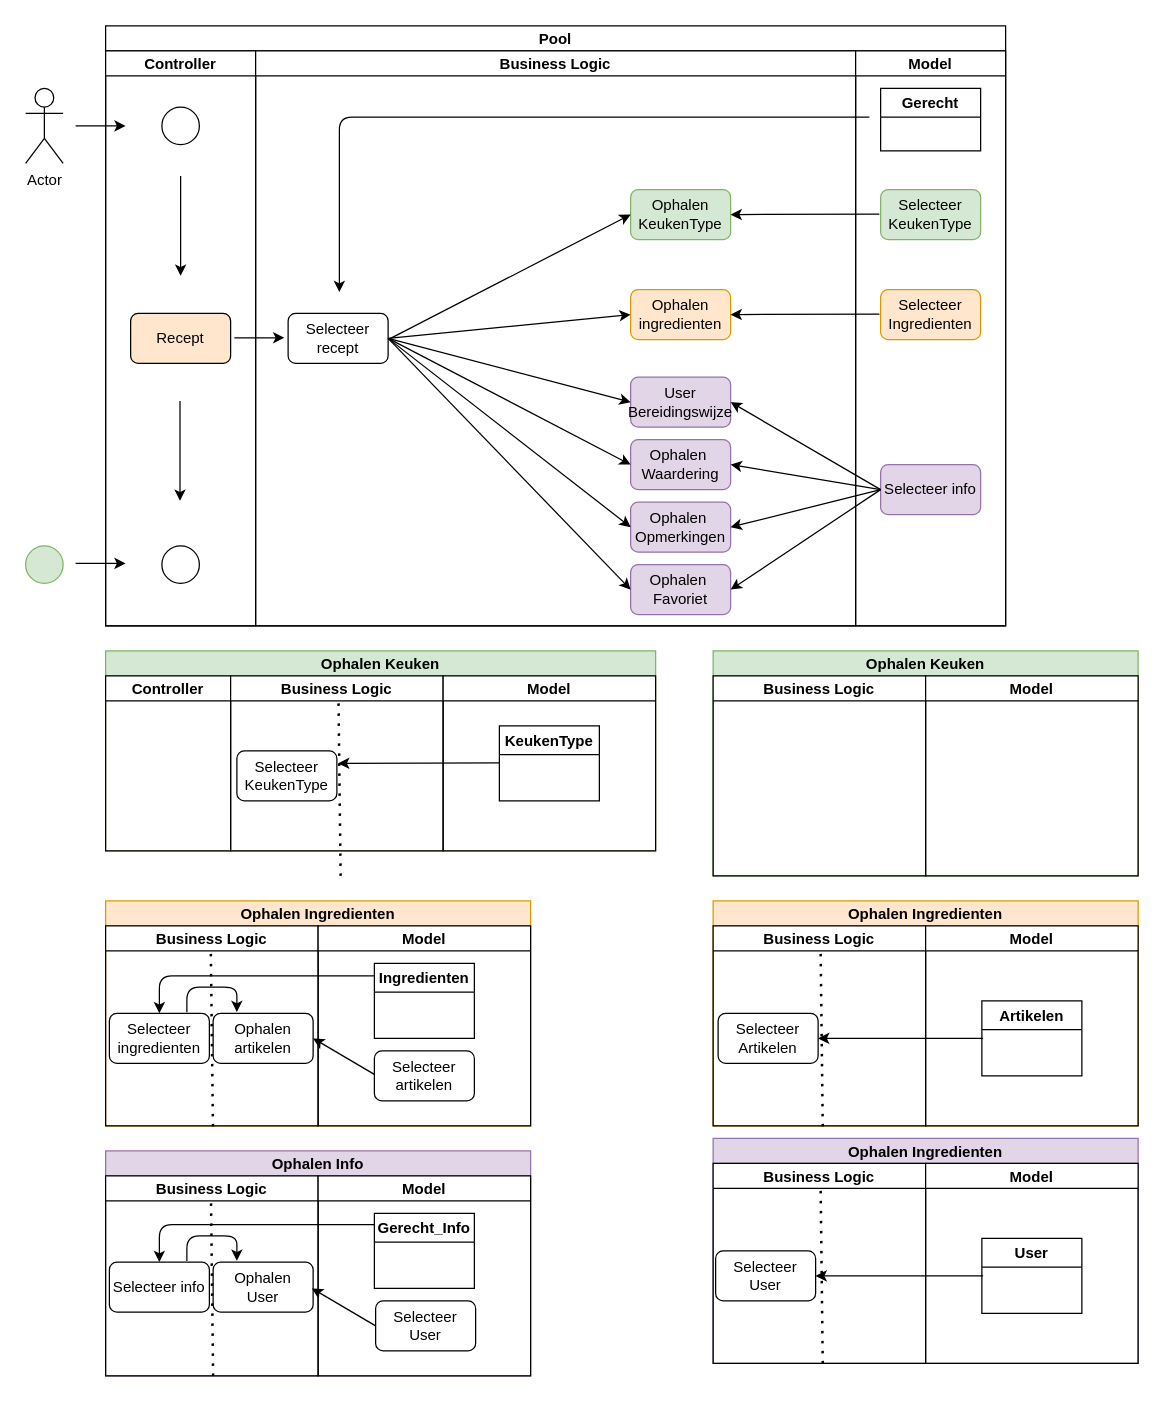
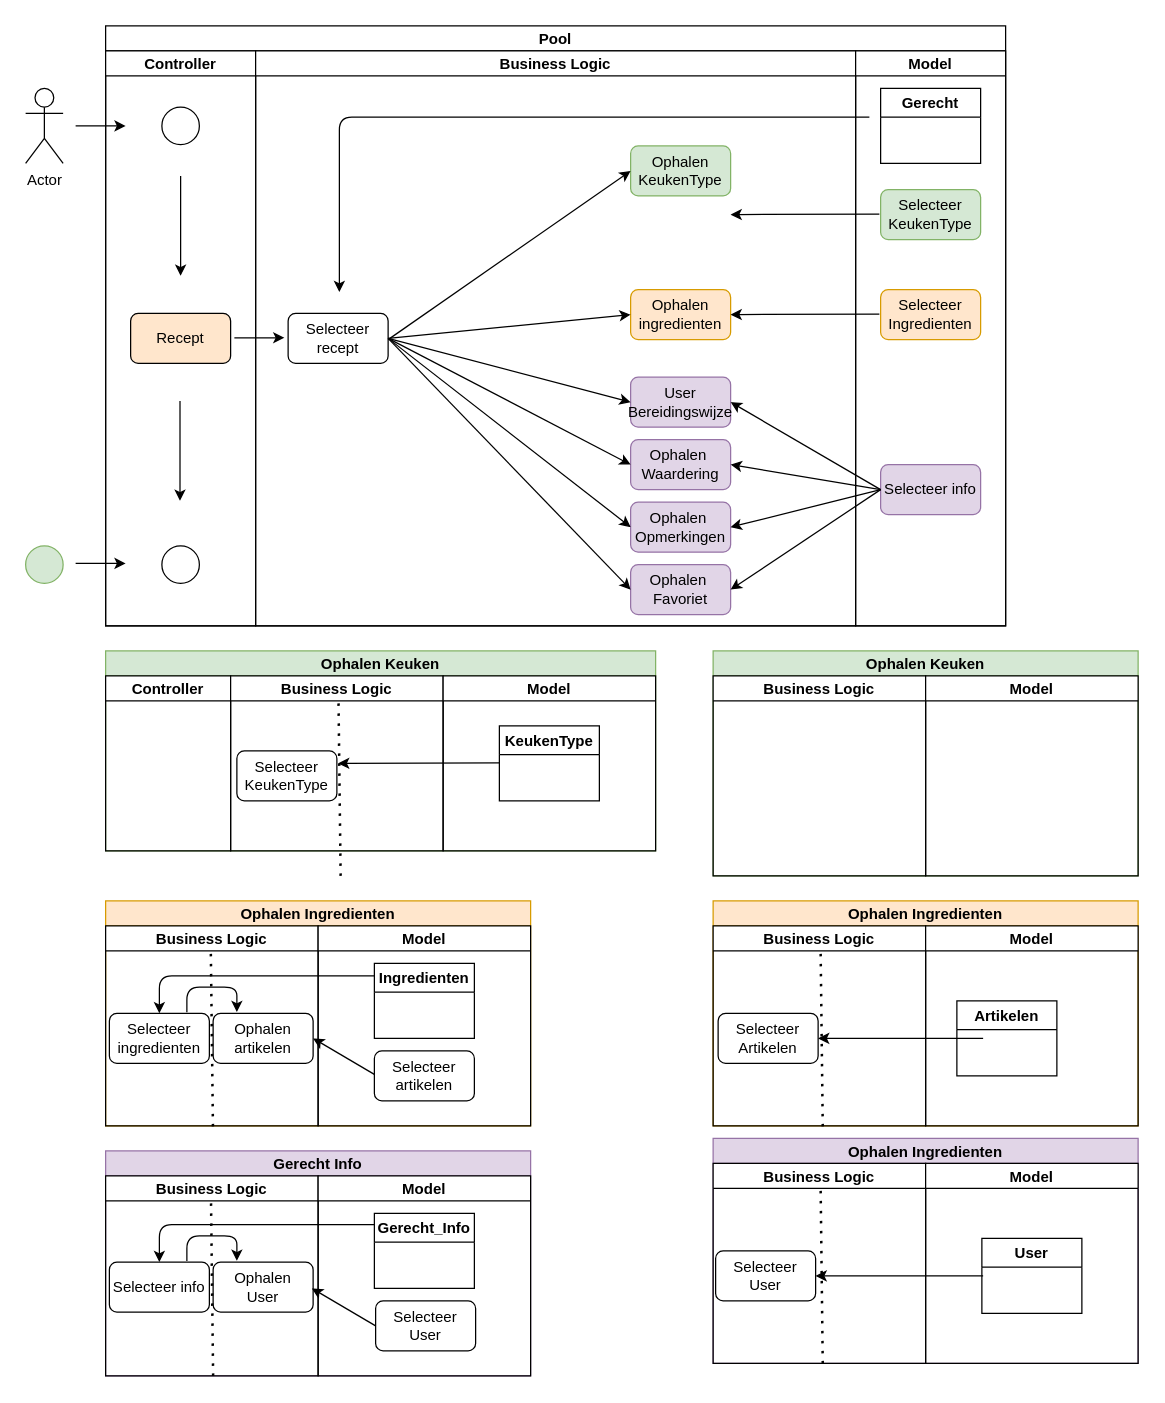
(931, 119) -> (931, 126)
(681, 214) -> (681, 171)
(1032, 1038) -> (1007, 1038)
(318, 1164) -> (318, 1164)
